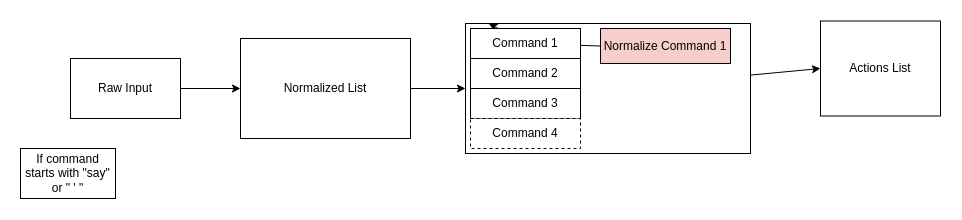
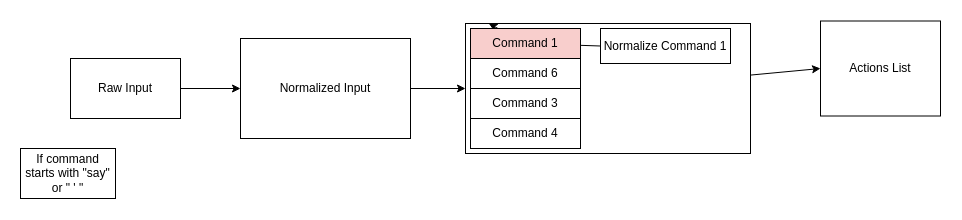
(526, 44) -> (526, 44)
(666, 46) -> (666, 46)
(526, 74) -> (526, 74)
(326, 89) -> (326, 89)
(526, 134) -> (526, 134)
